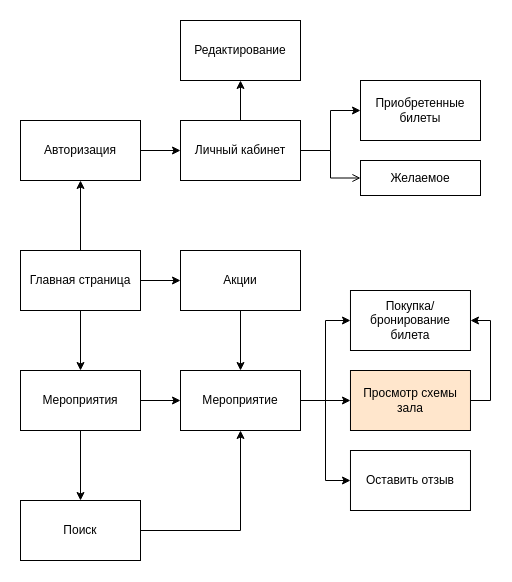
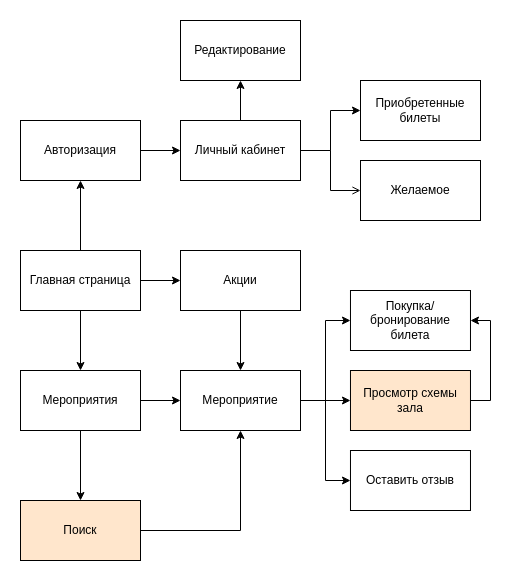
(421, 178) -> (421, 191)
(81, 531) -> (81, 531)
